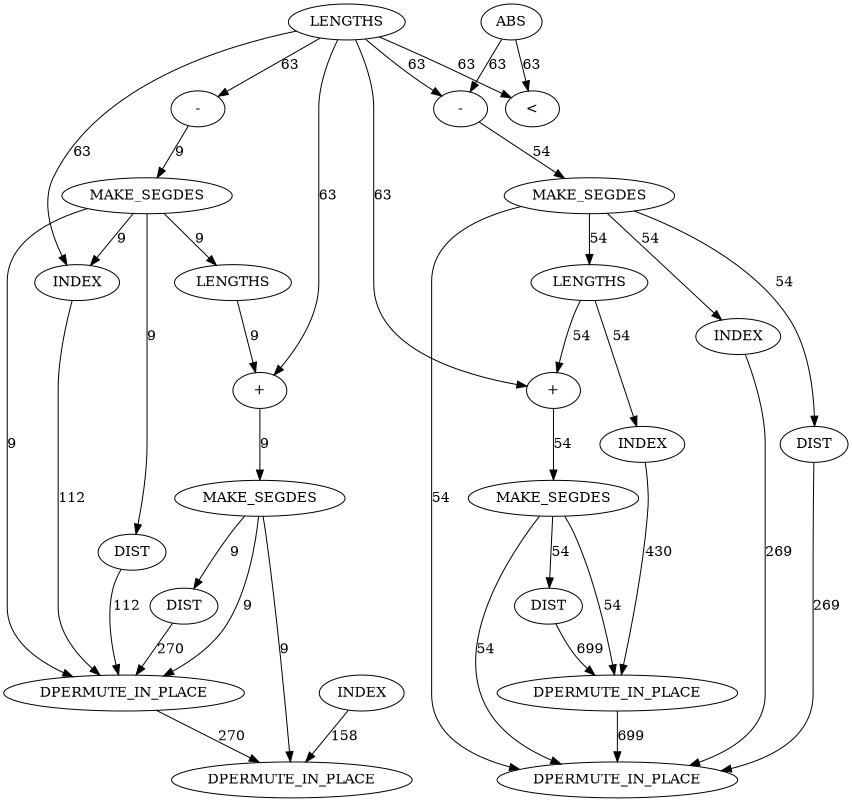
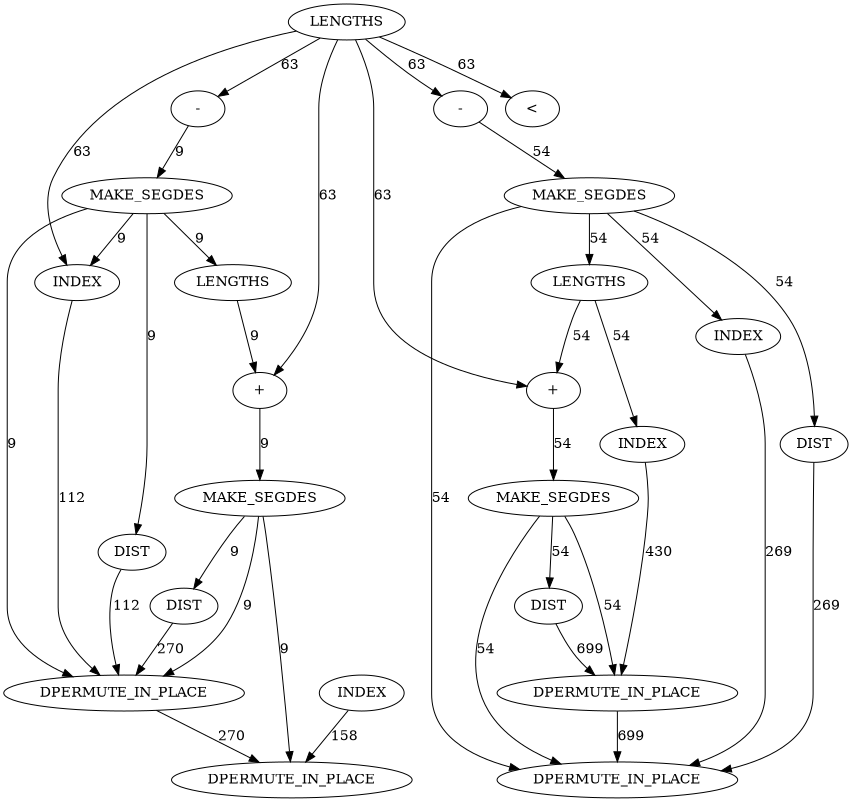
(512, 22) -> none
